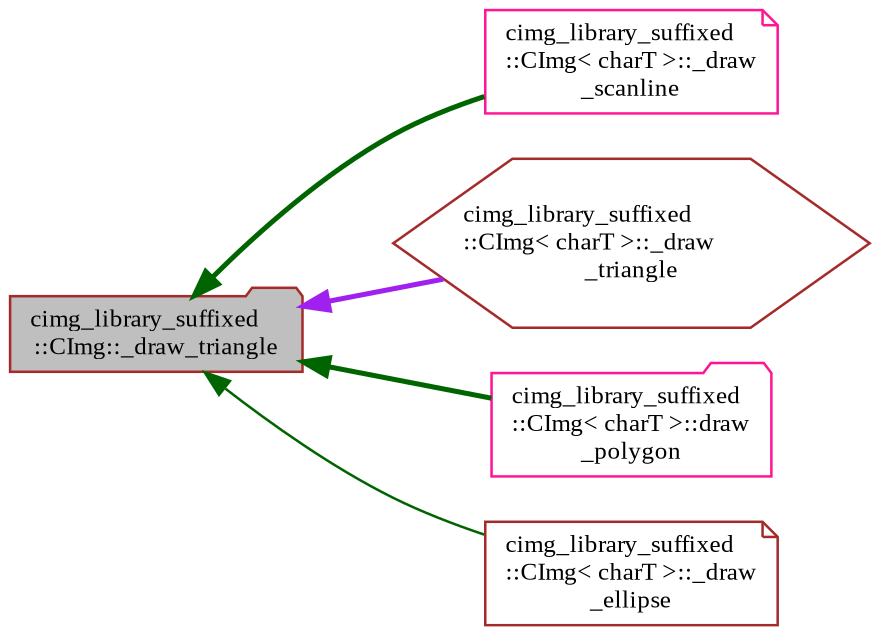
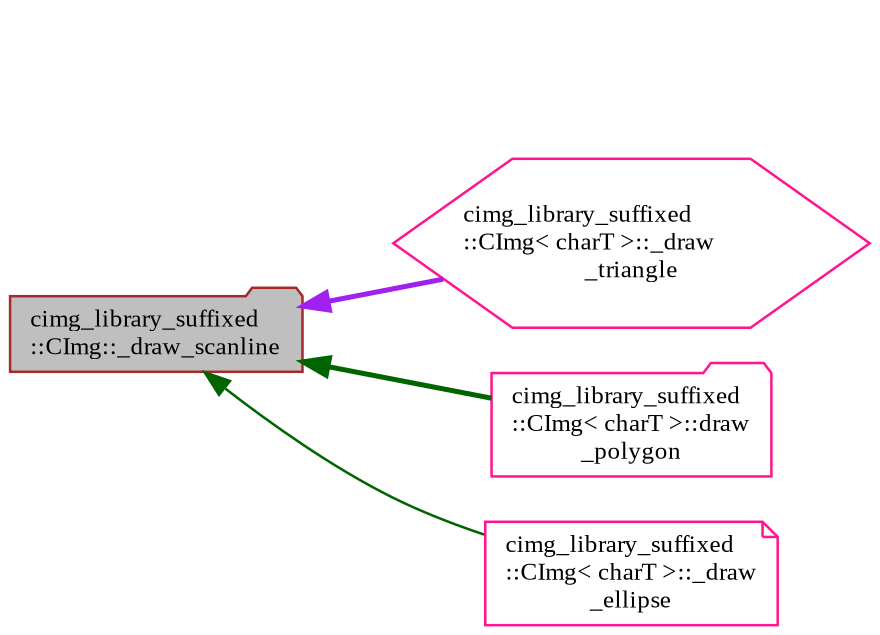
(631, 62) -> none
(631, 243) -> (631, 243)
(156, 334) -> (156, 334)
(631, 573) -> (631, 573)
